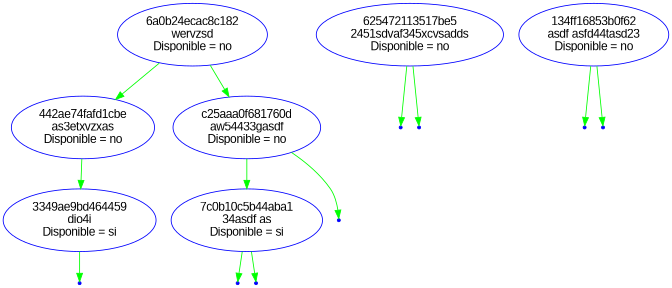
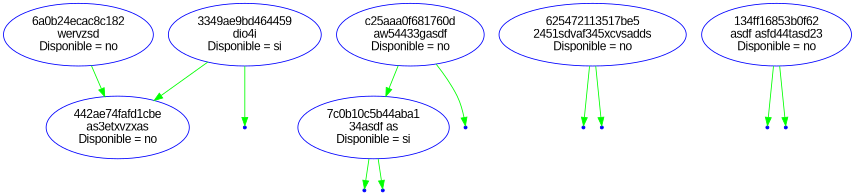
(217, 77) -> none
(81, 170) -> (184, 79)
